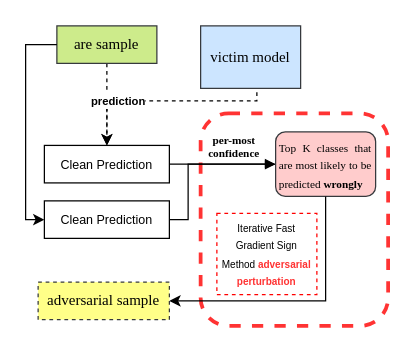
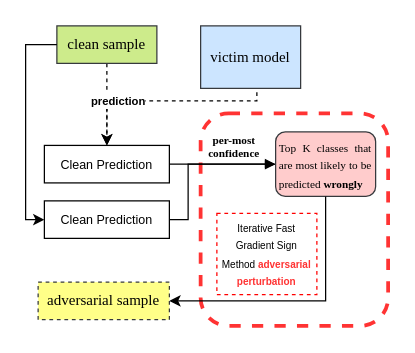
(107, 44) -> (107, 44)
